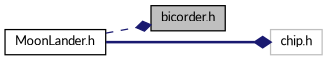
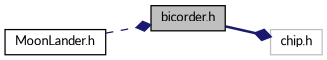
(180, 42) -> (241, 30)
